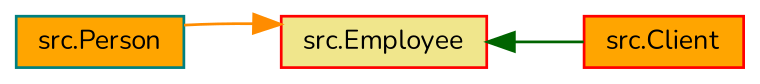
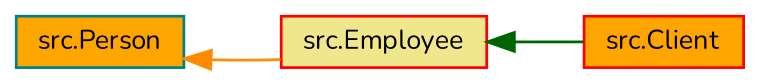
(219, 24) -> (246, 60)
